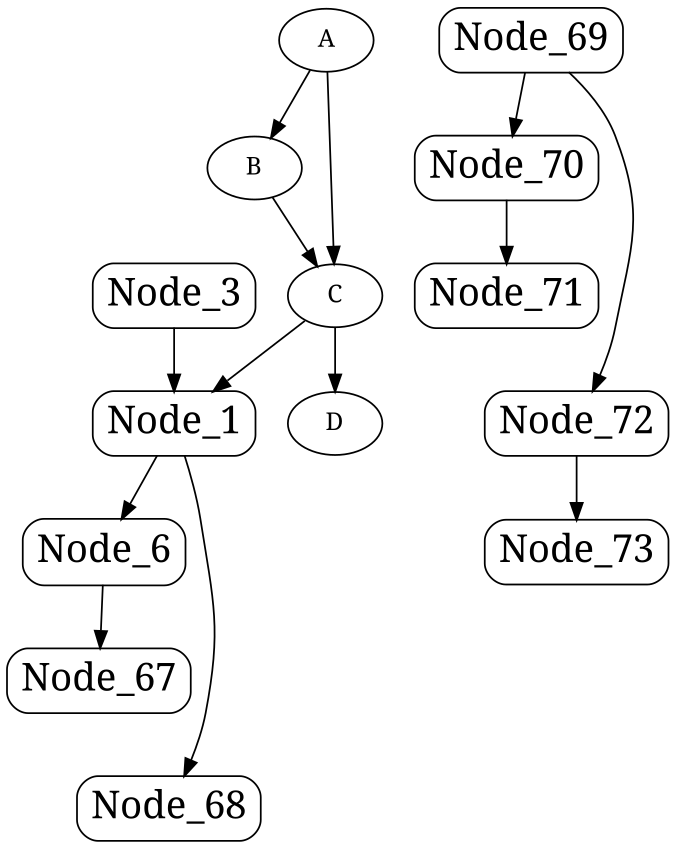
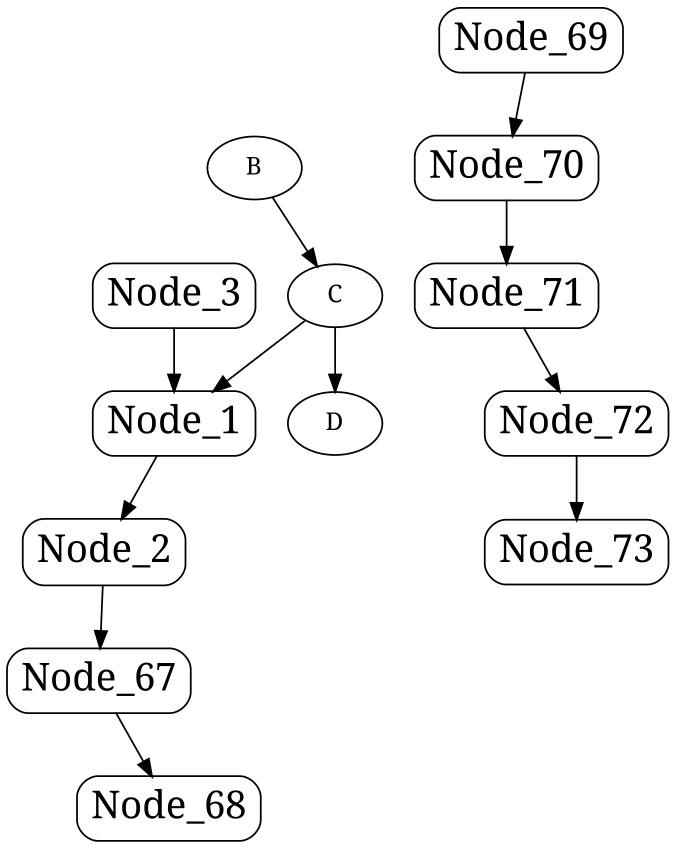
(326, 40) -> none
(633, 217) -> (537, 352)
(104, 552) -> (104, 552)
(213, 608) -> (130, 737)
